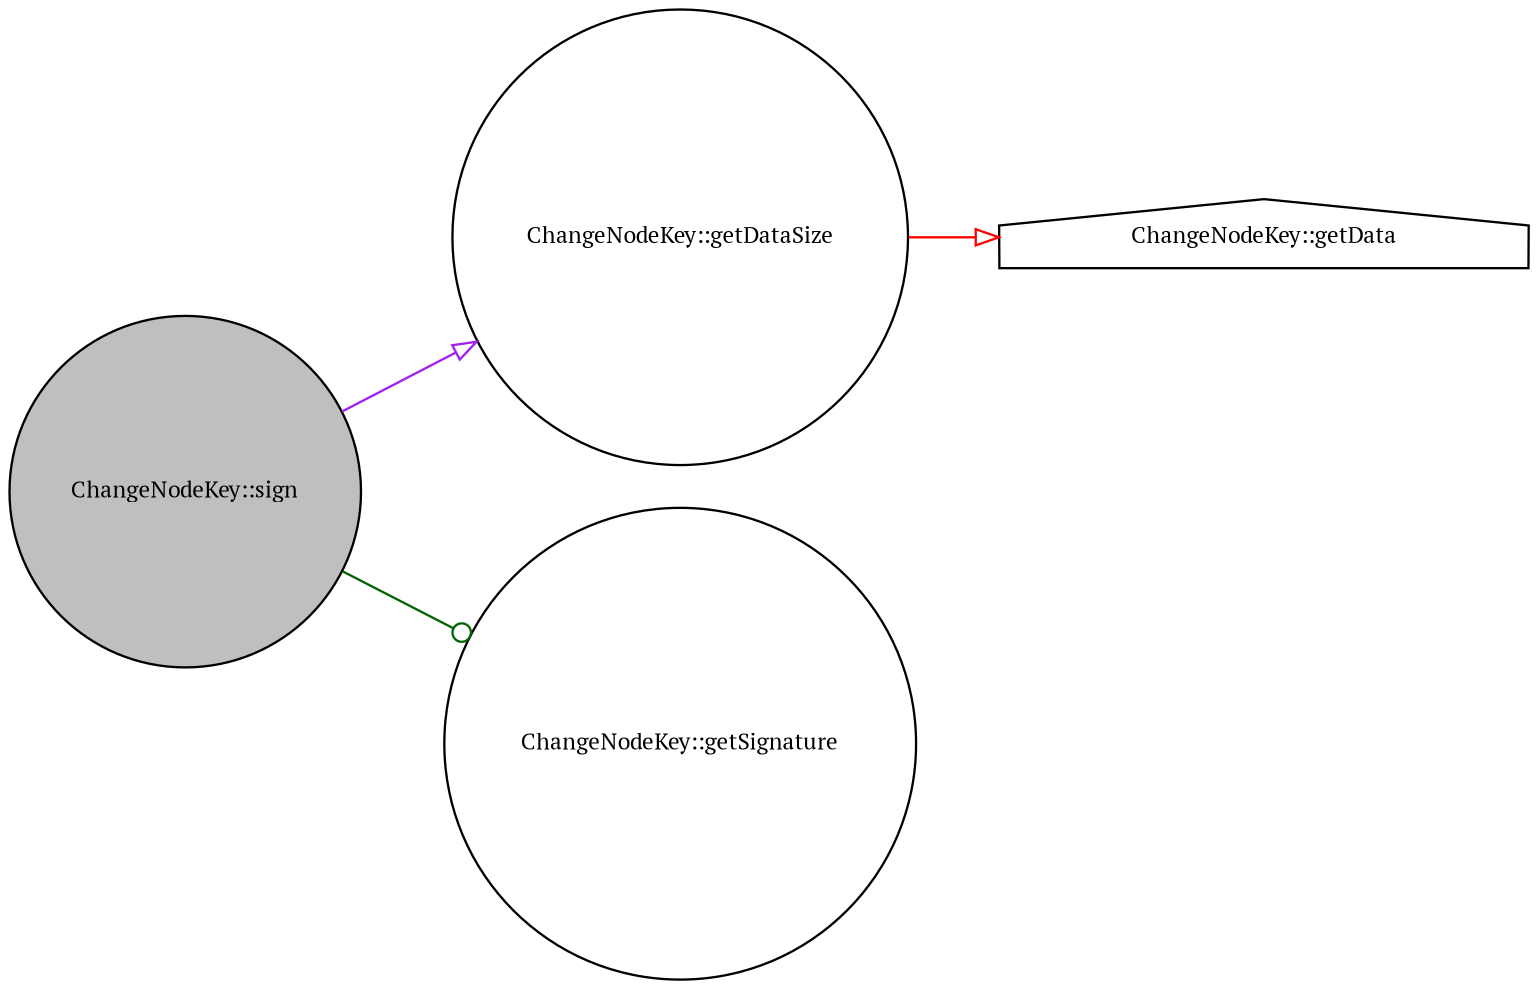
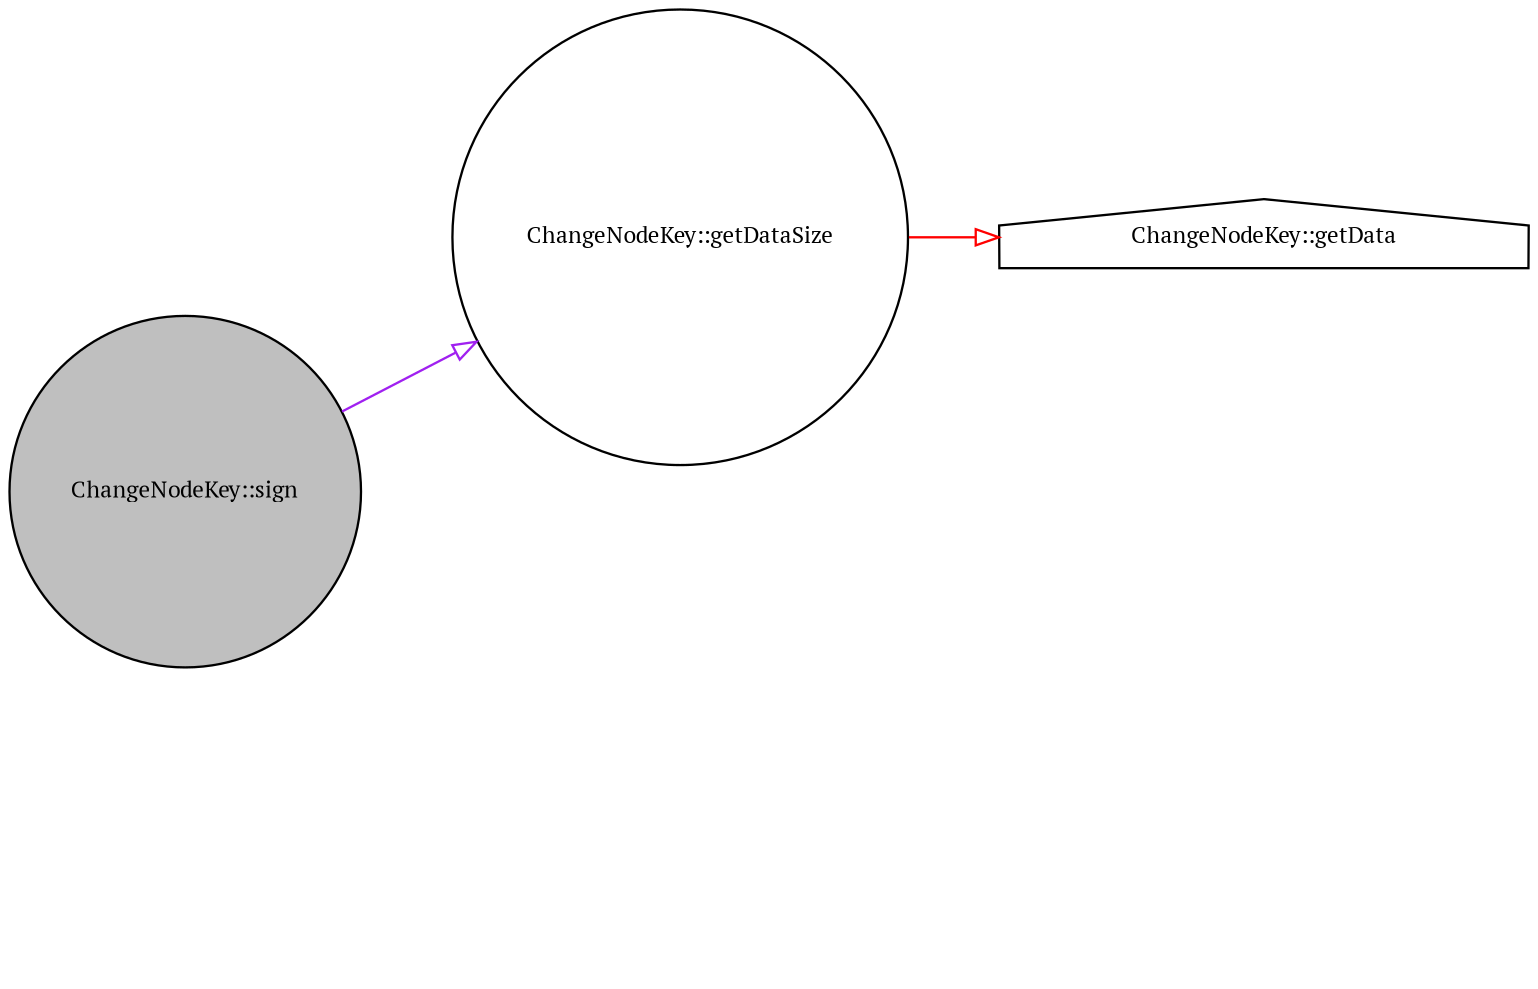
(680, 744) -> none
